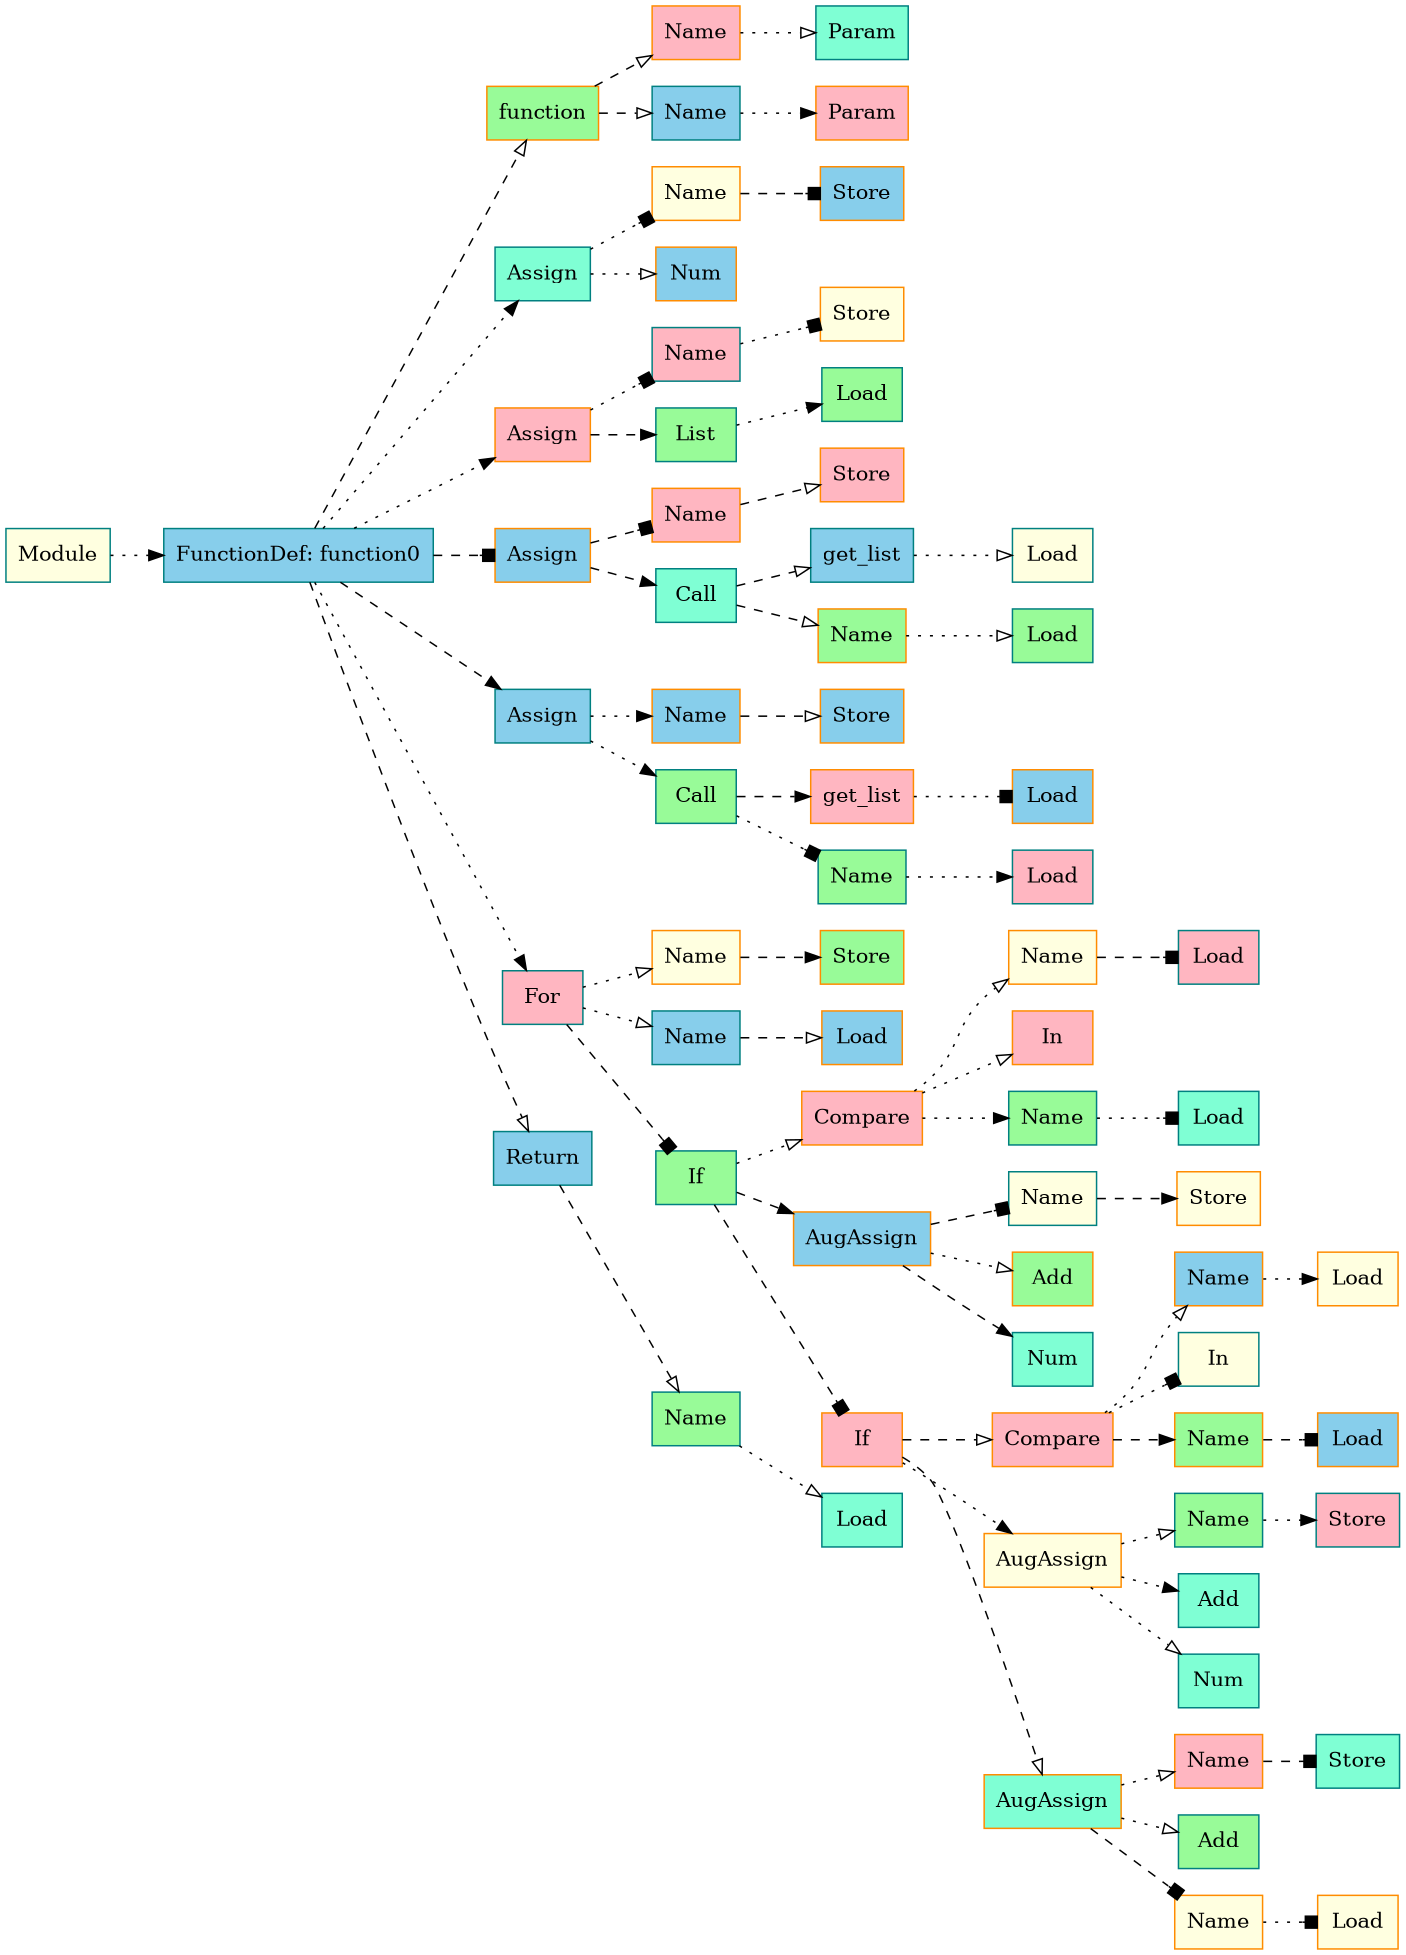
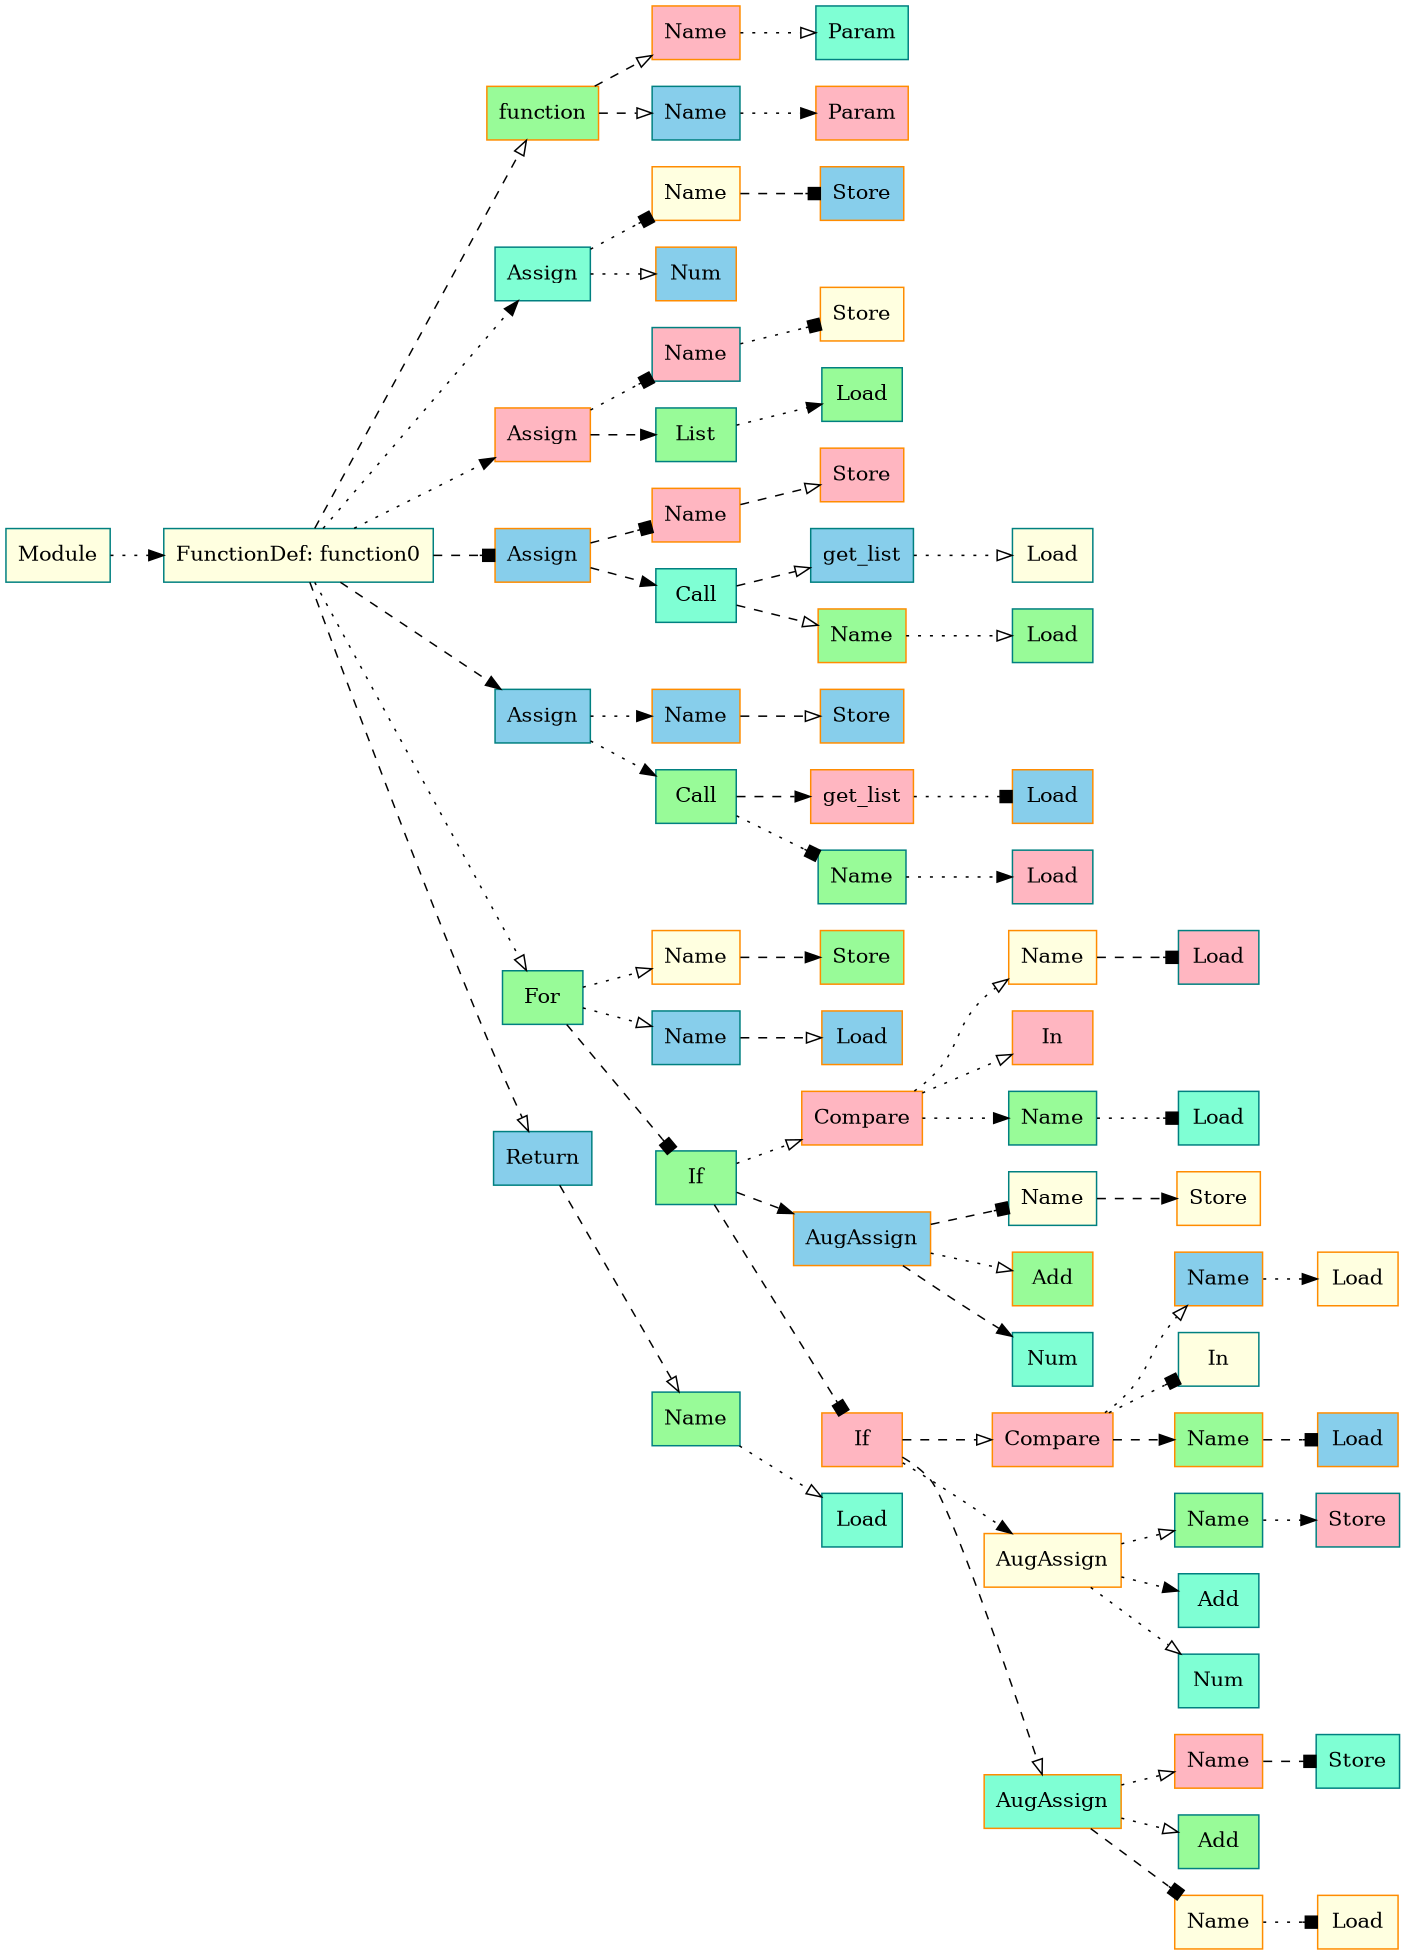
(299, 555) -> (299, 555)
(417, 770) -> (417, 770)
(543, 998) -> (543, 998)
